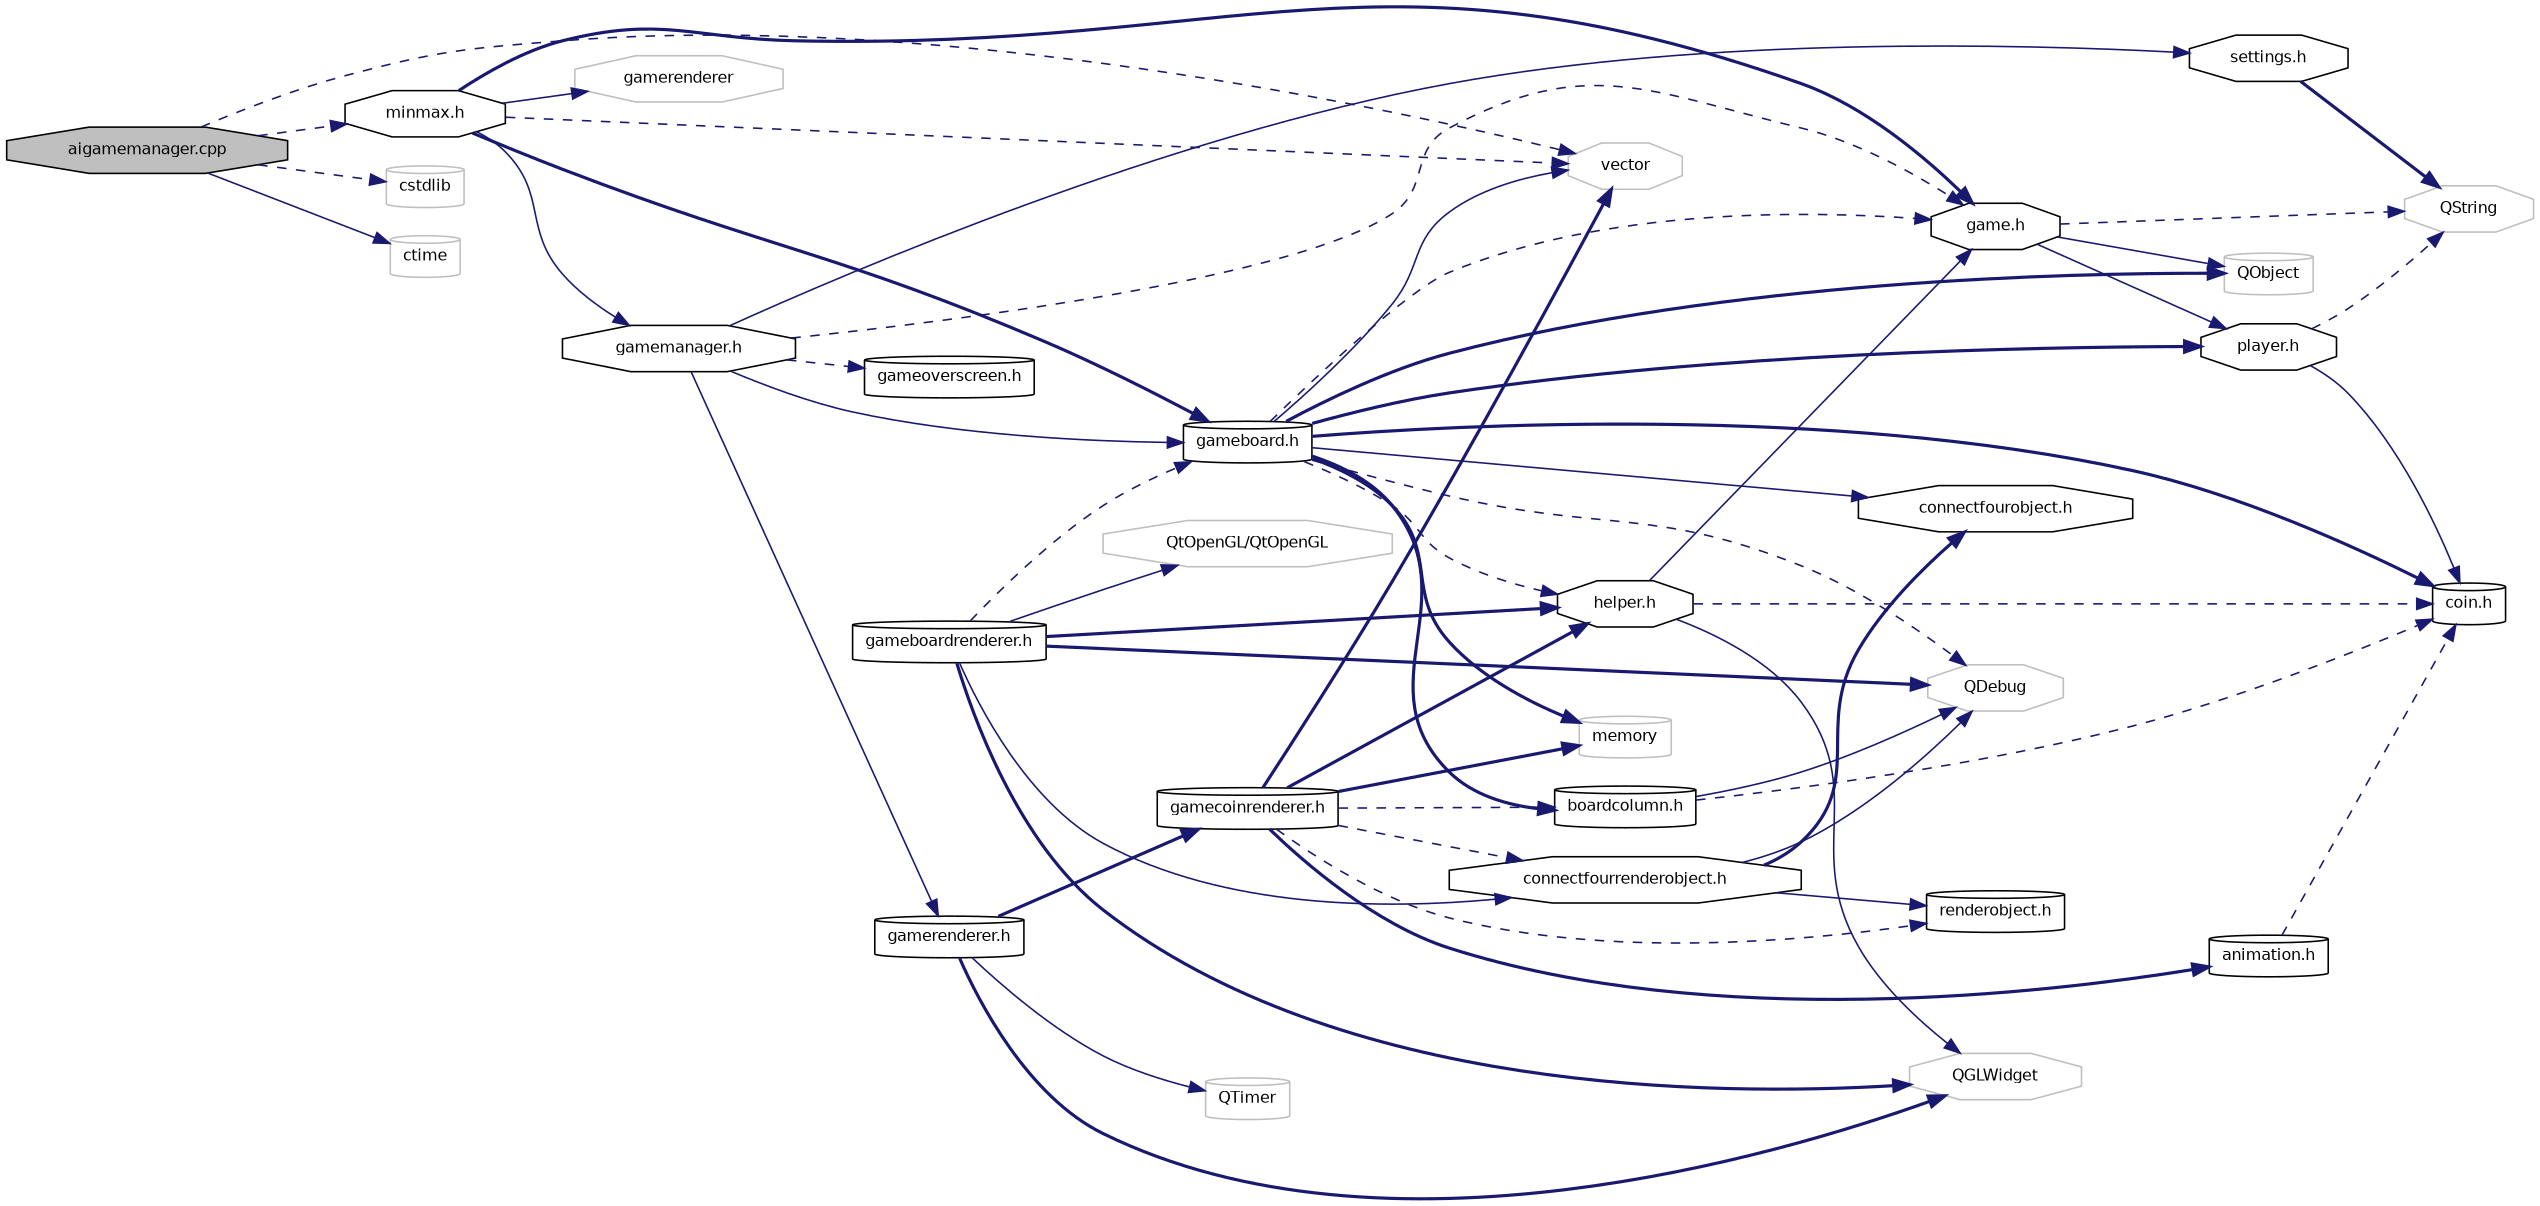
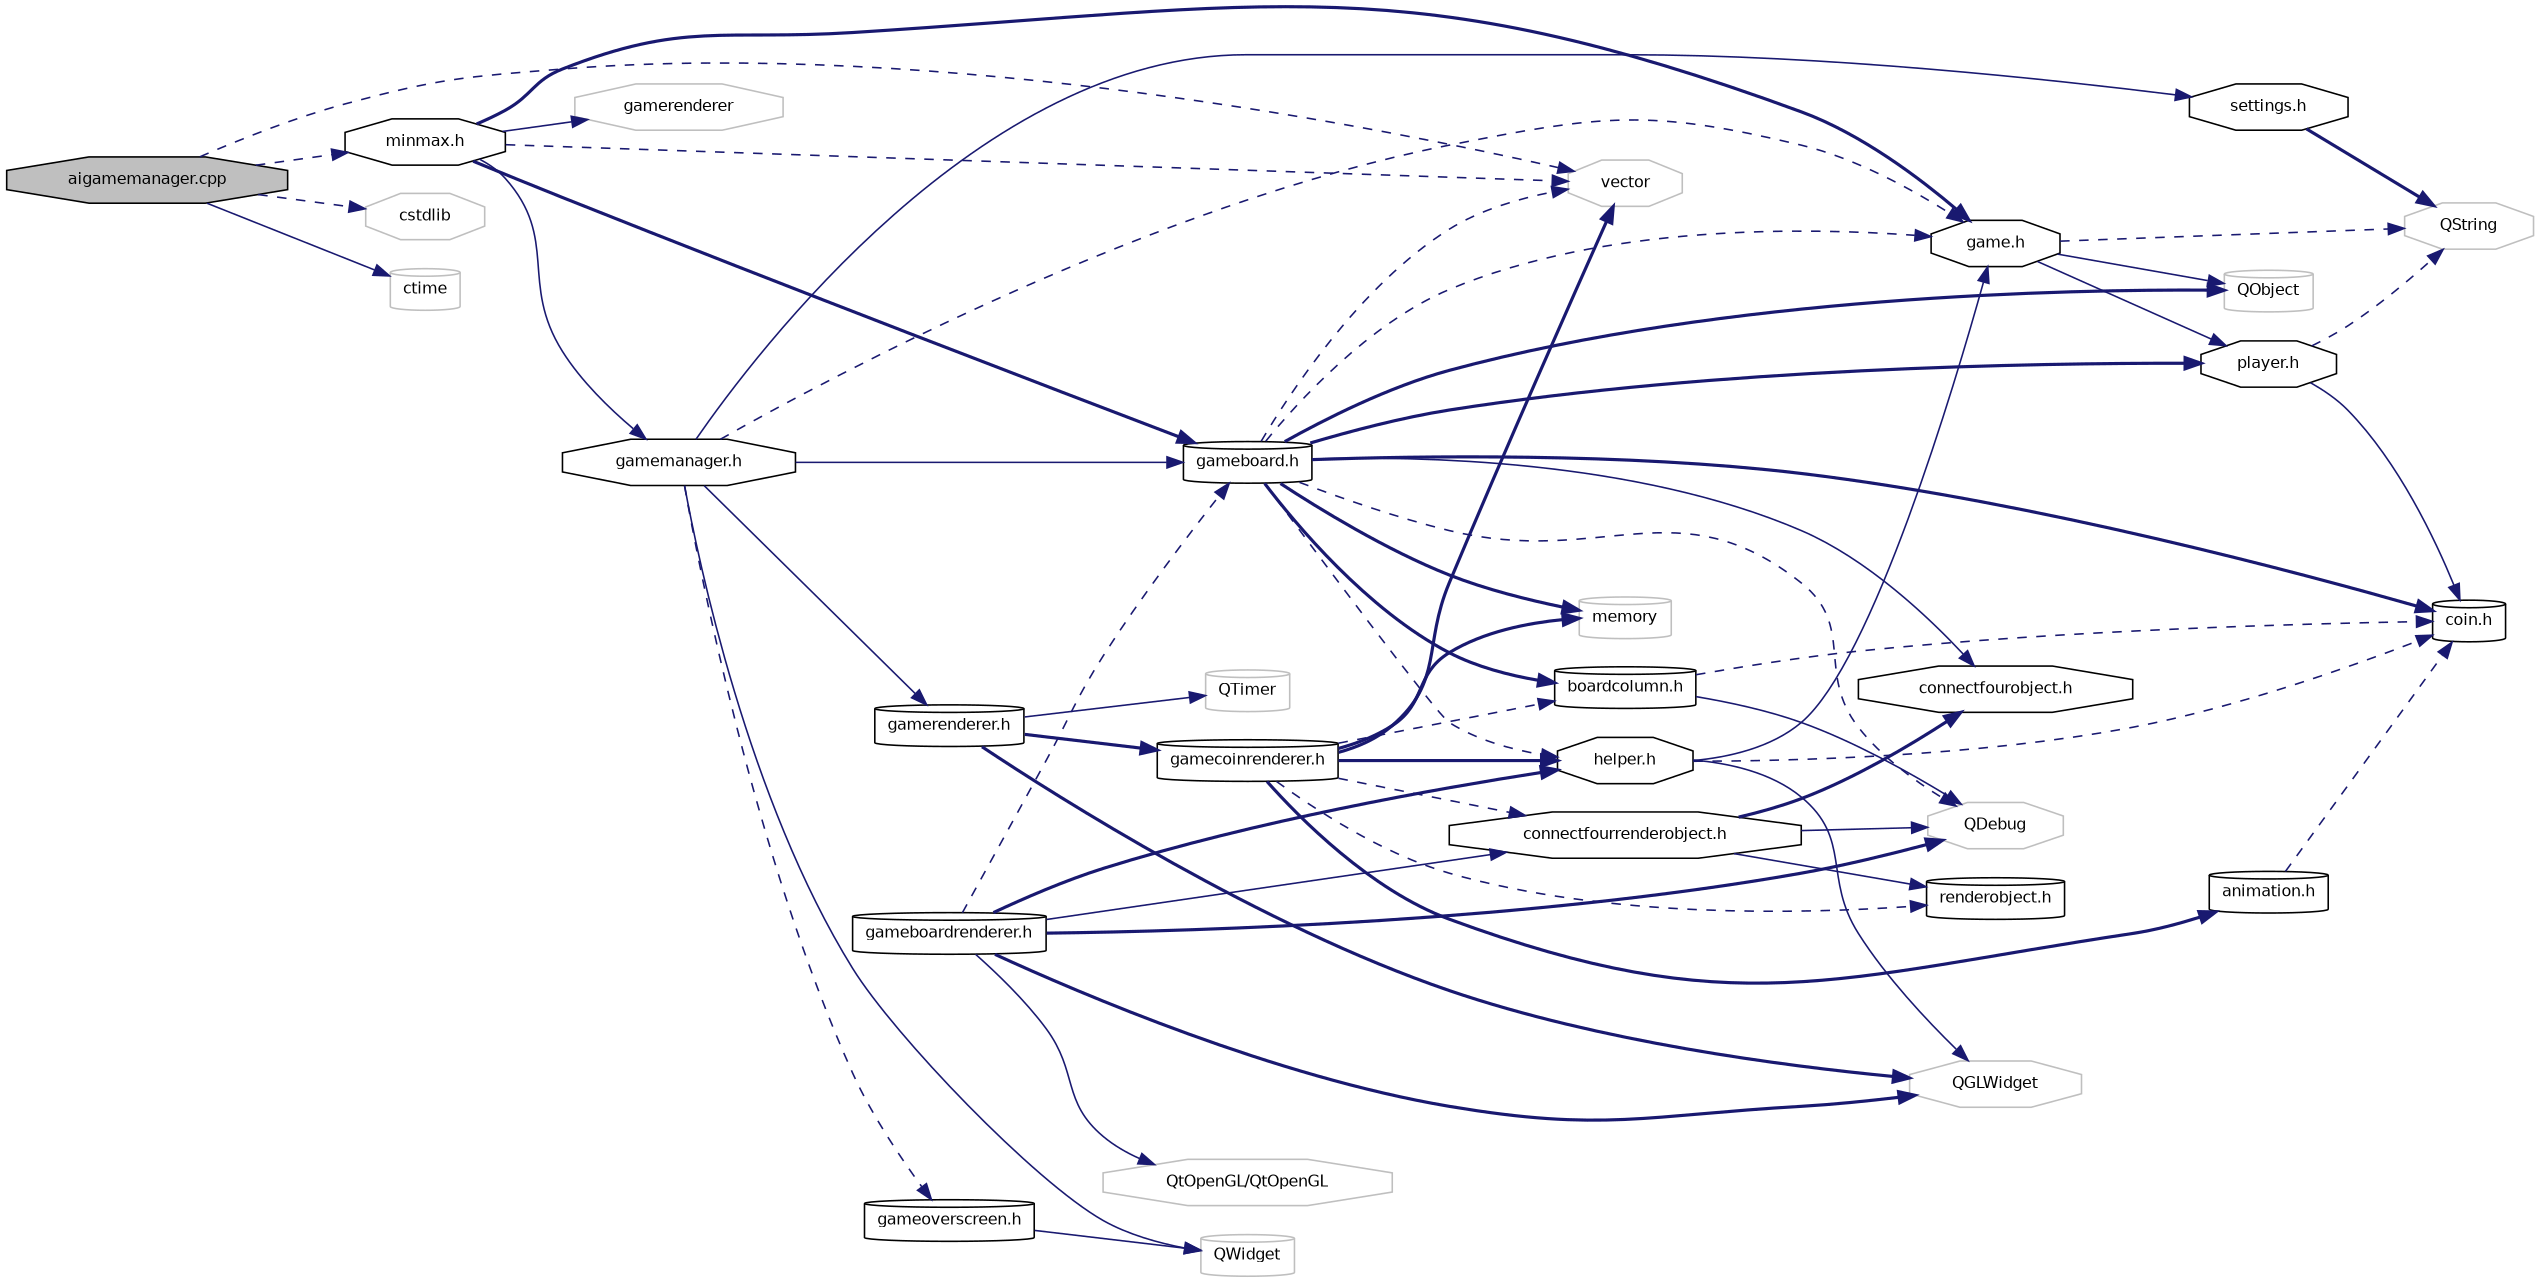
(425, 187) -> (425, 217)
(1407, 281) -> (1381, 284)
none -> (1248, 1255)
